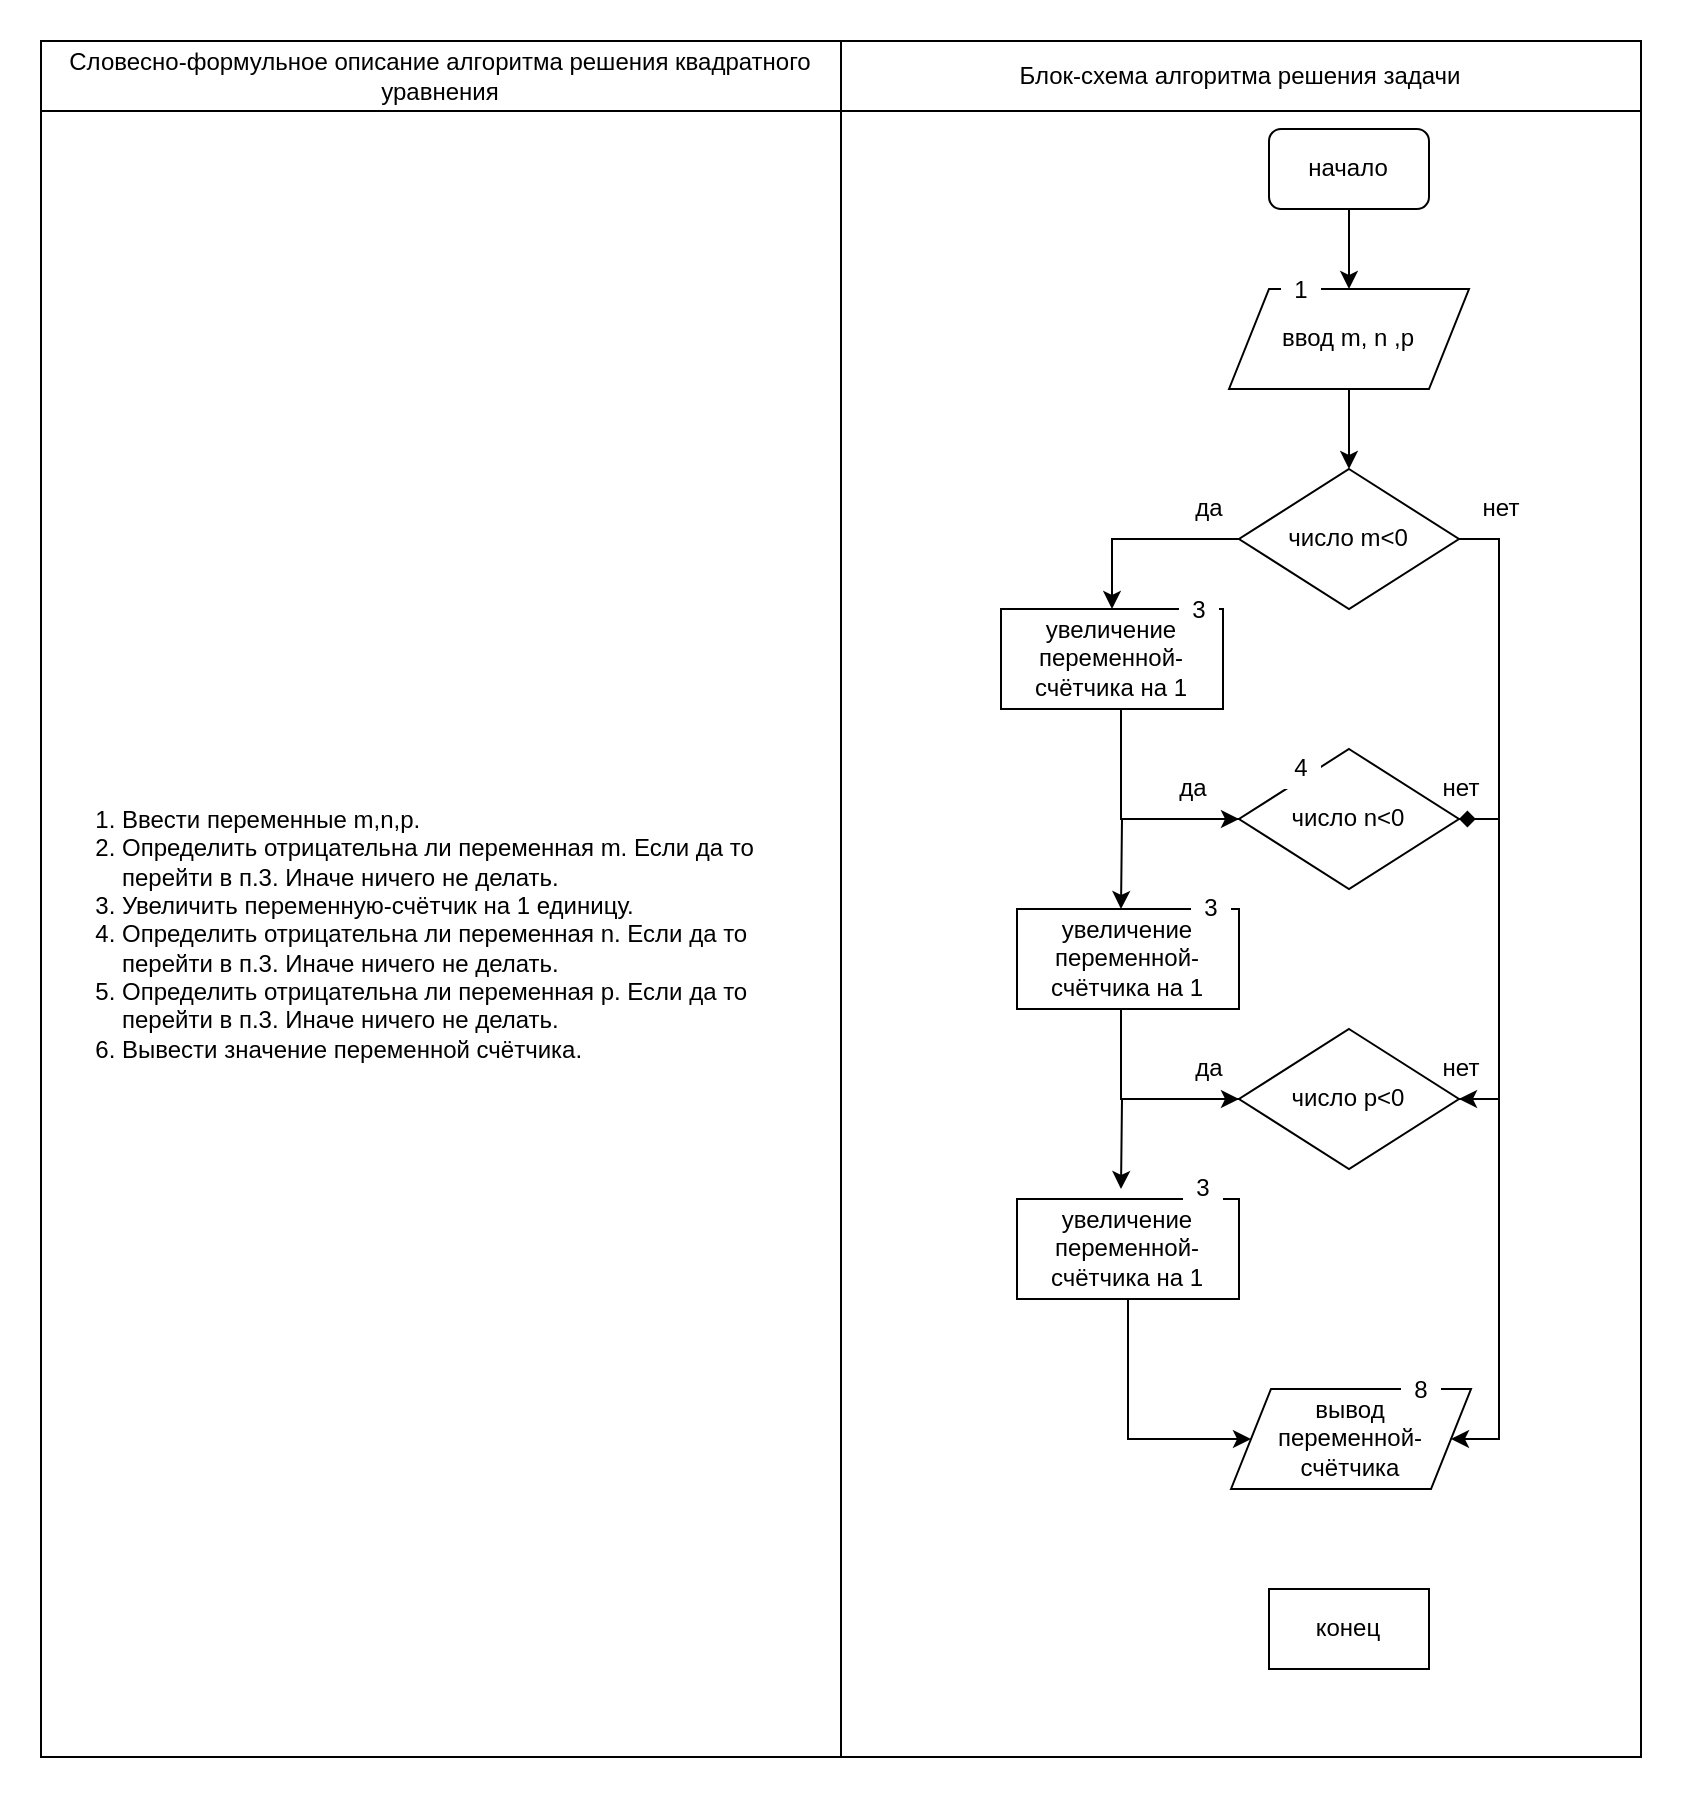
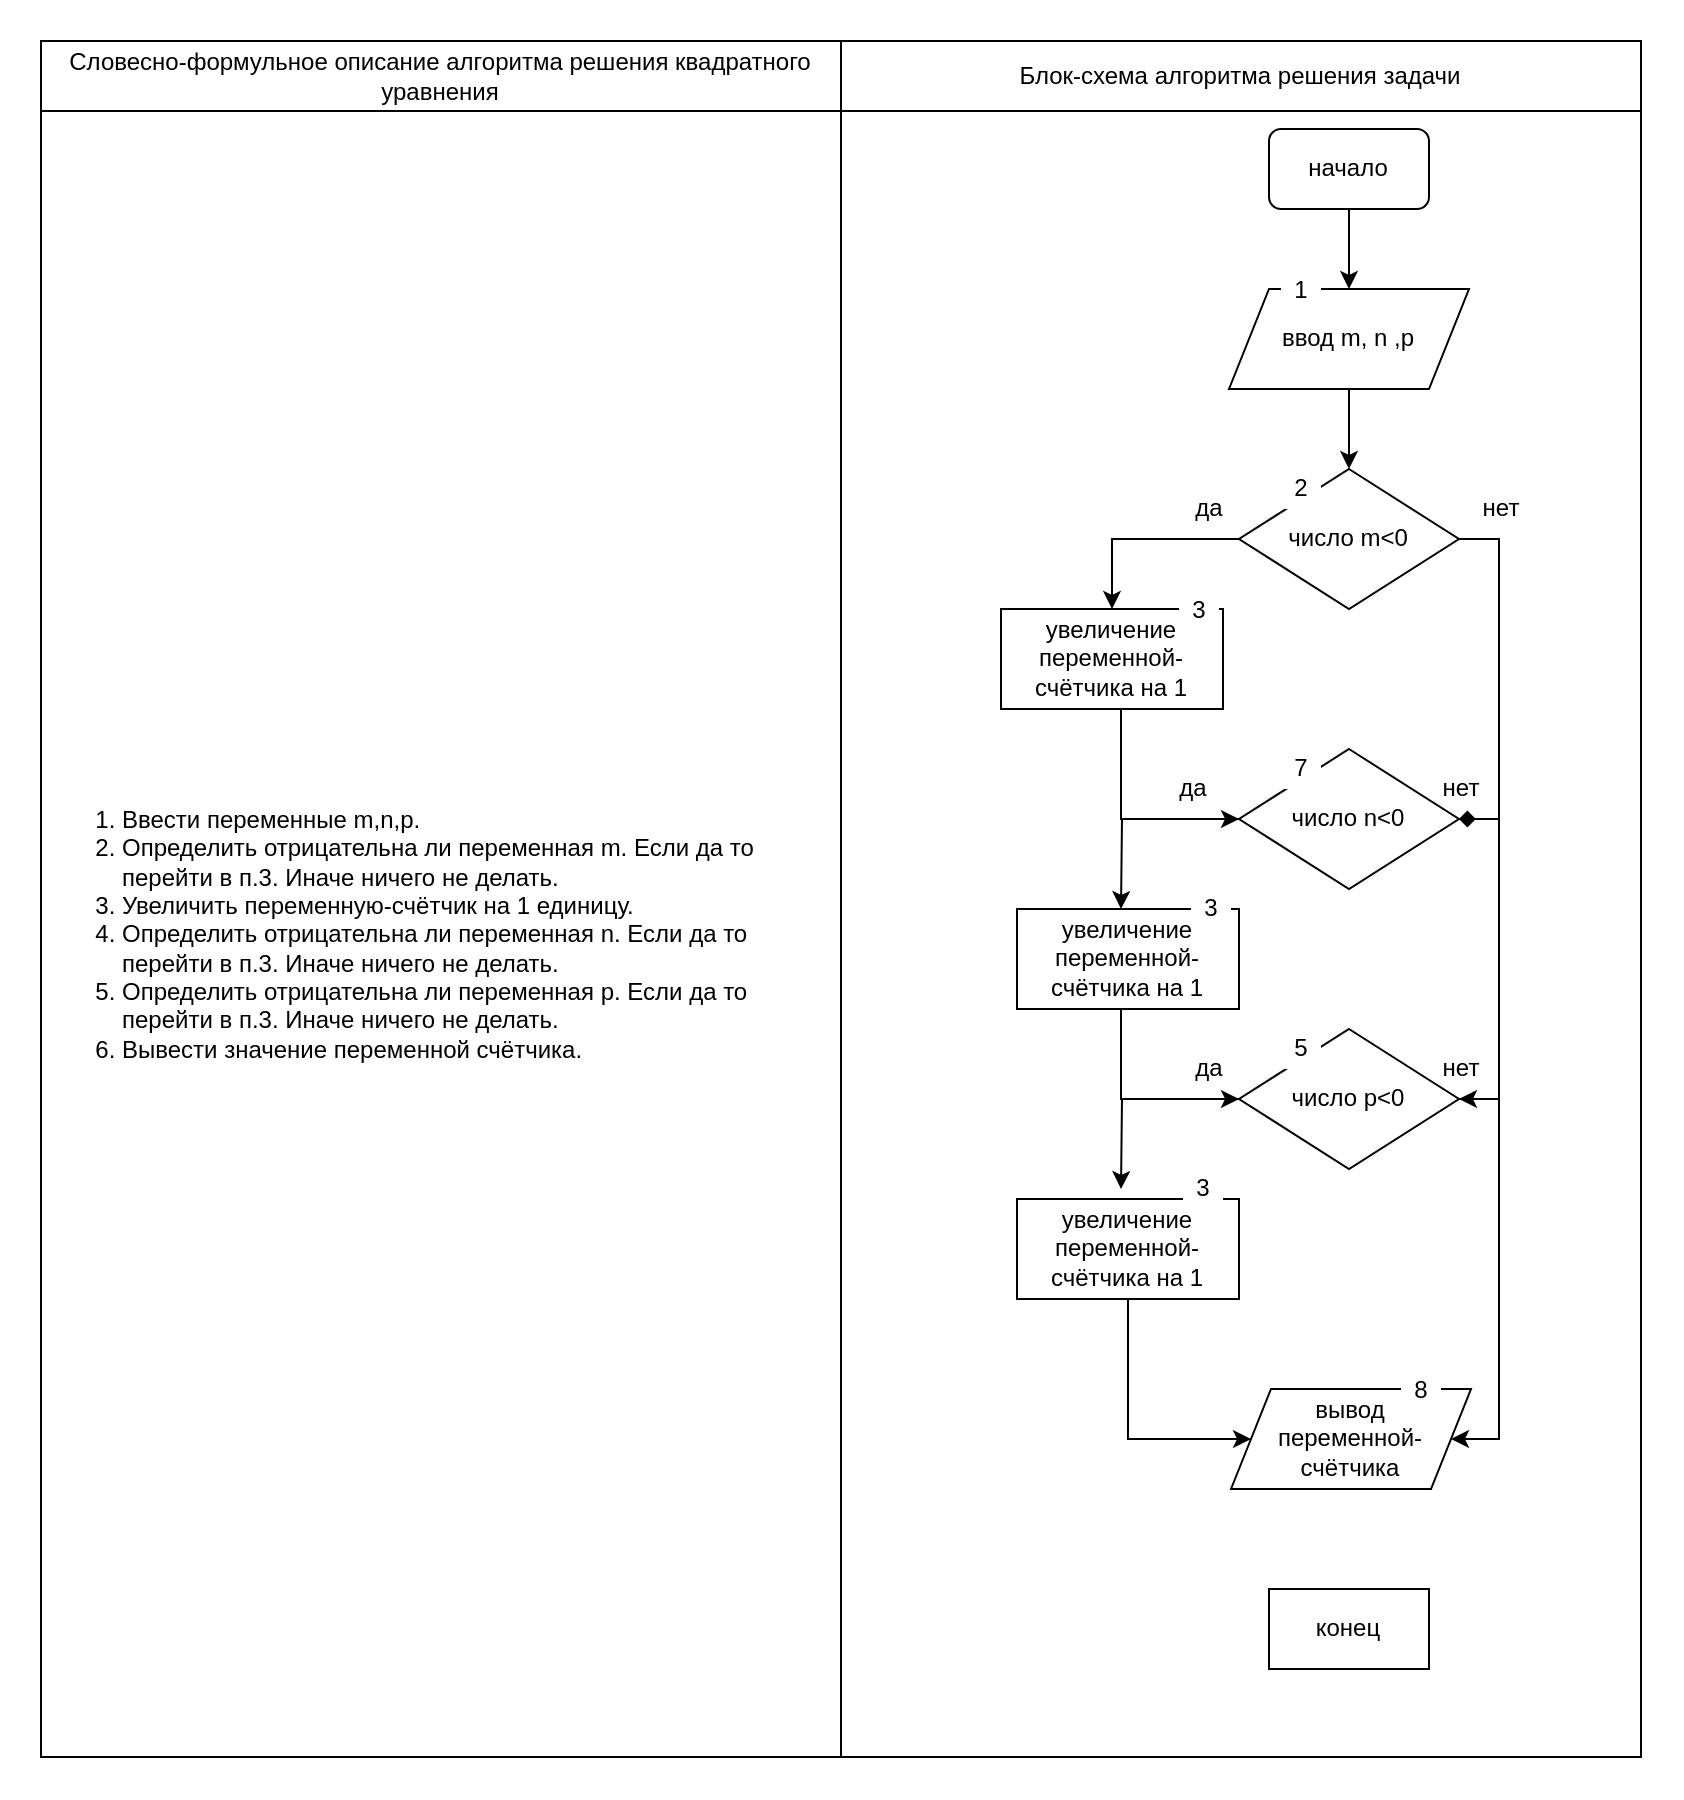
none -> (1301, 489)
(1302, 769) -> (1302, 769)
none -> (1301, 1049)
